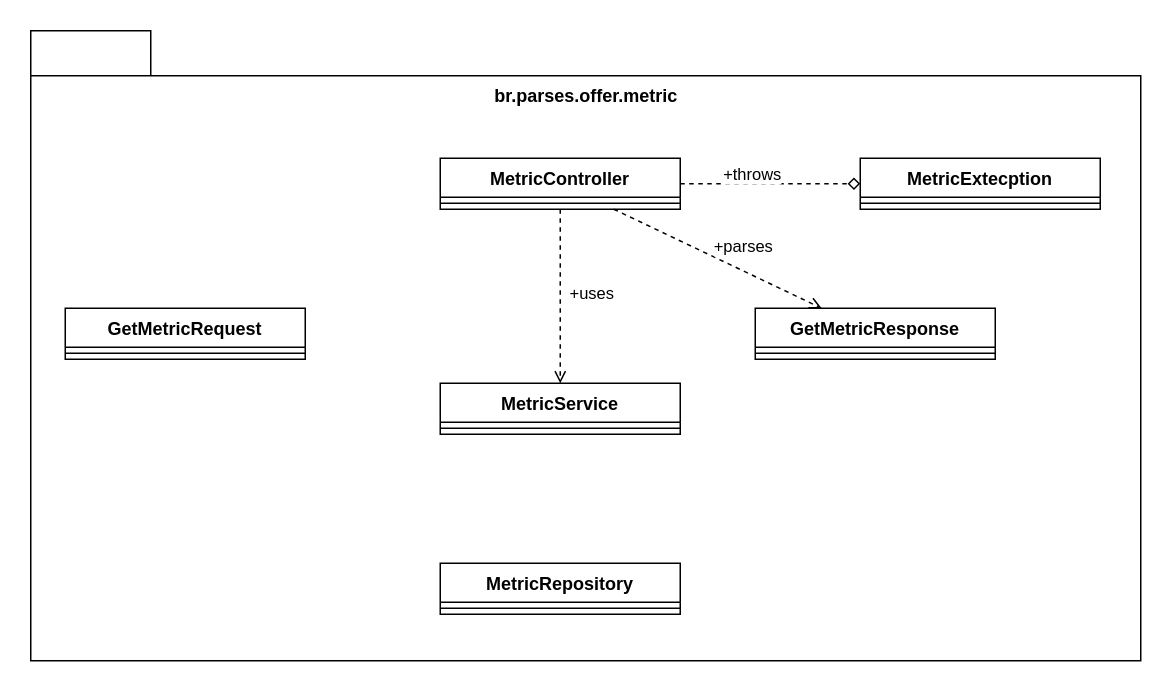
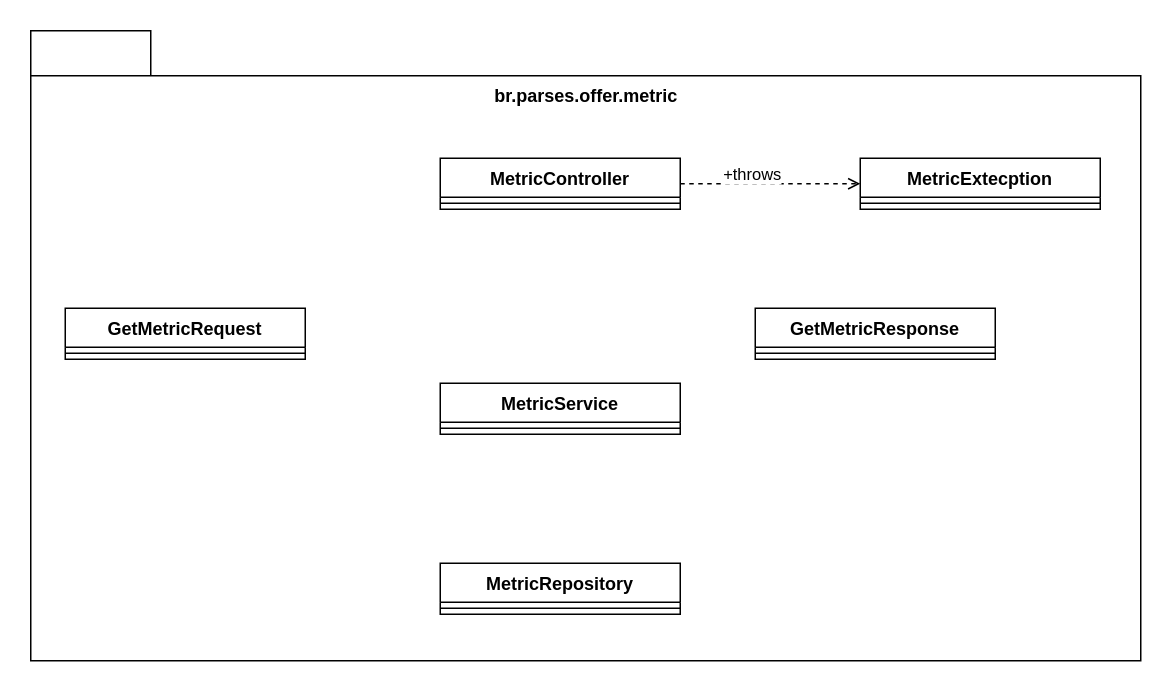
(847, 184) -> (851, 184)
(719, 259) -> none
(560, 296) -> none
